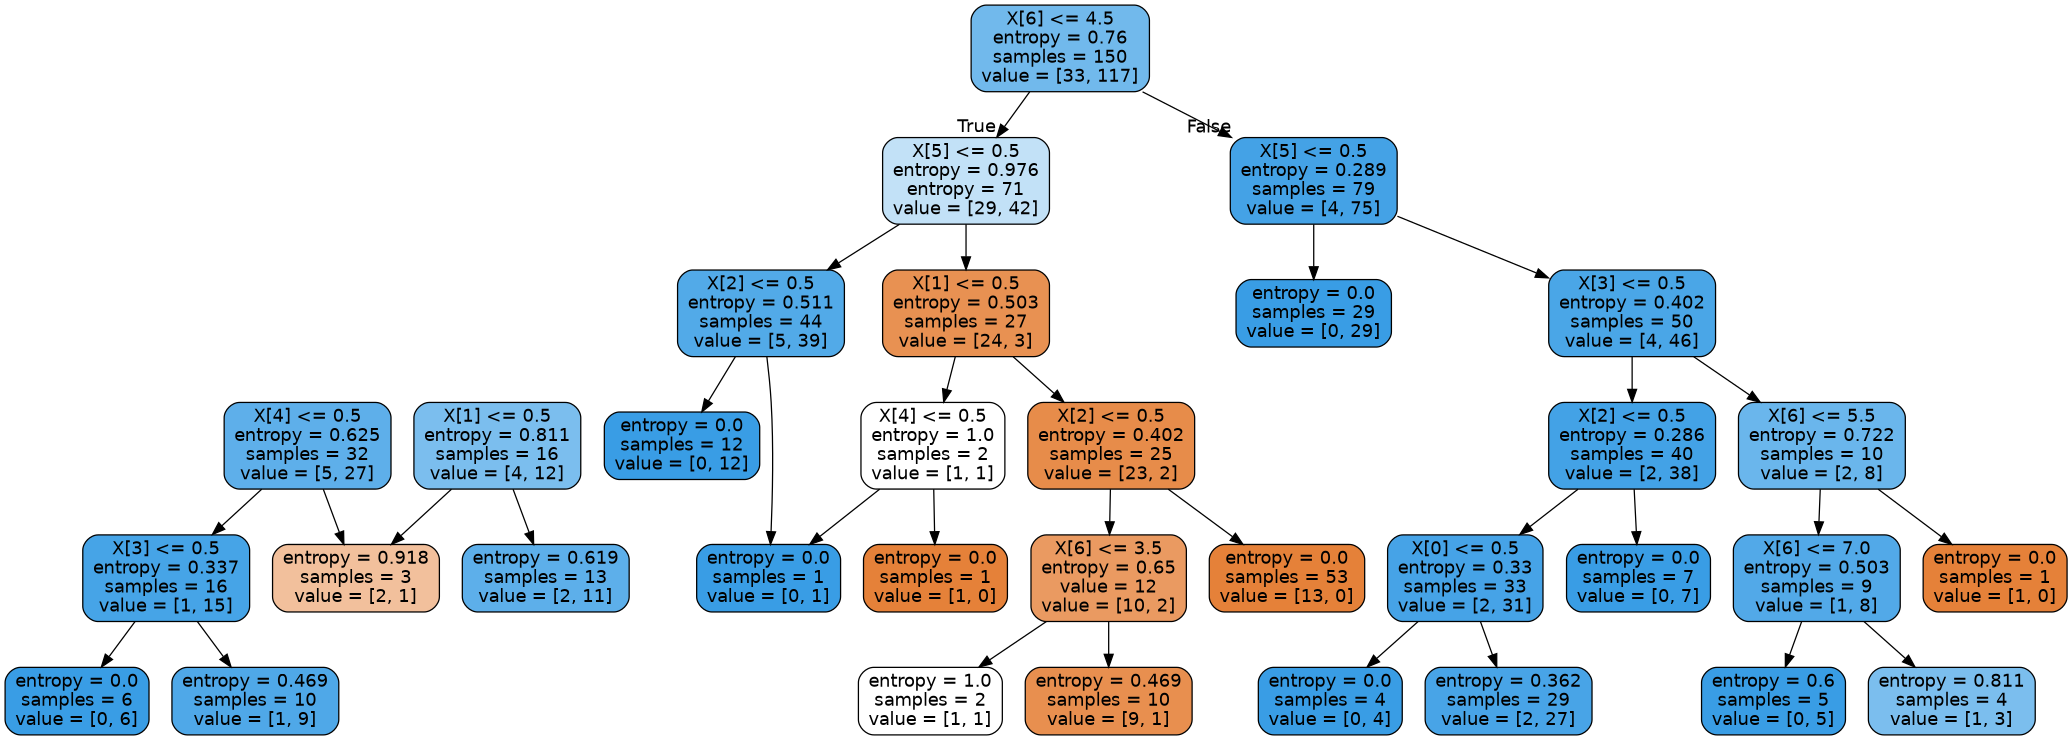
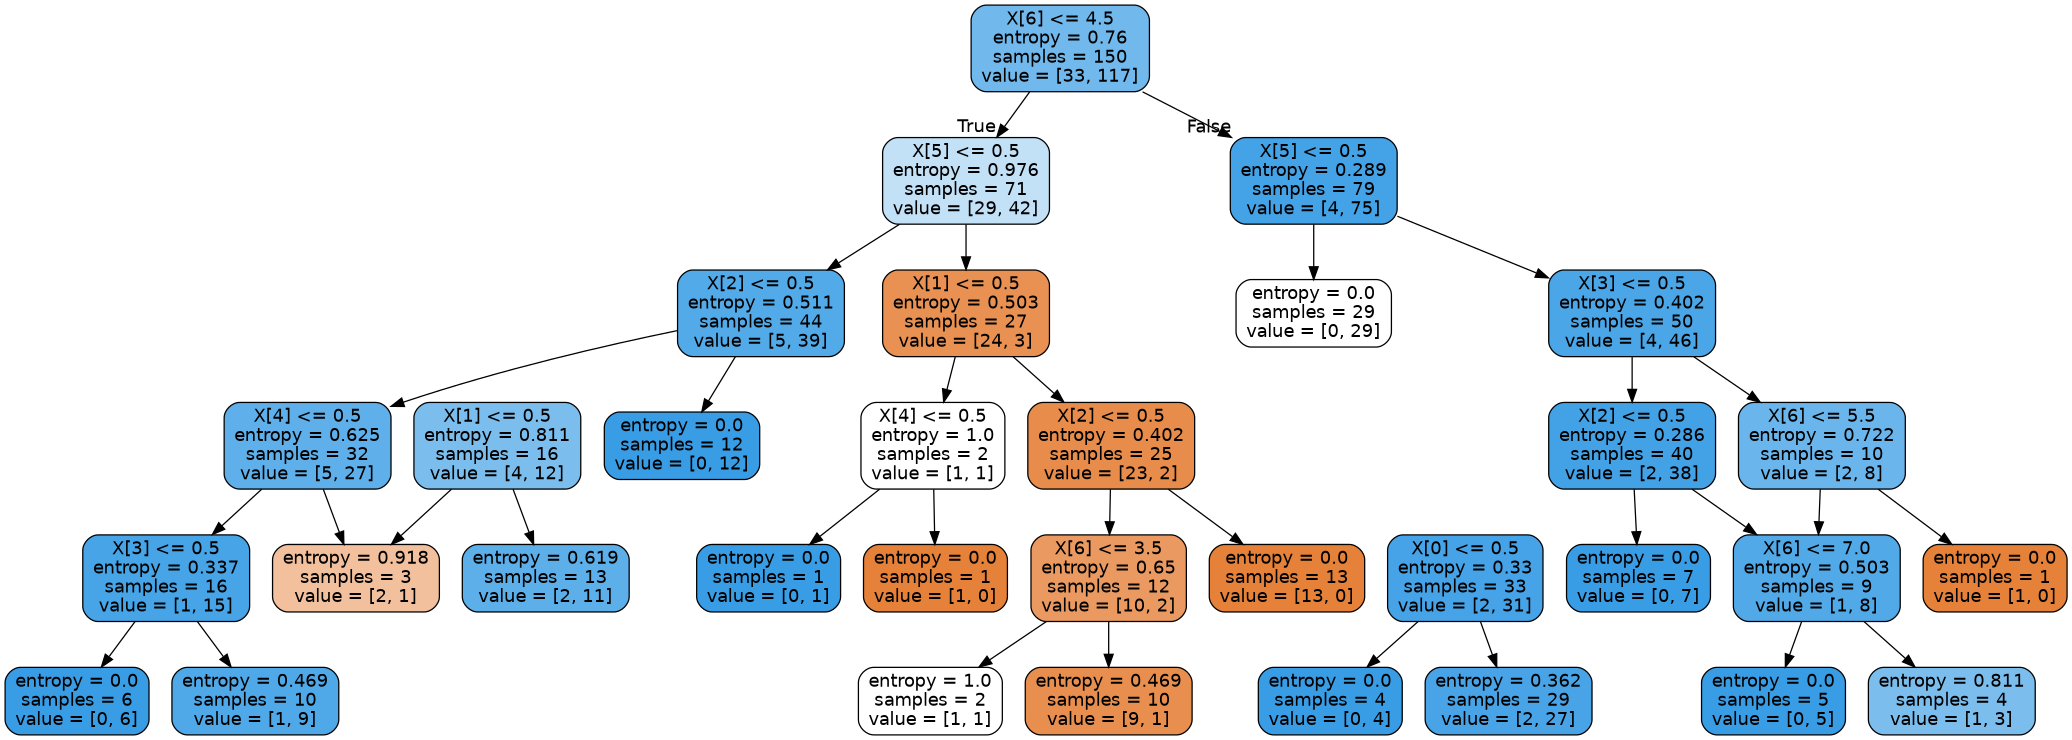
(966, 181) -> (966, 181)
(1314, 313) -> (1314, 313)
(773, 444) -> (539, 362)
(1554, 508) -> (1719, 508)
(1109, 578) -> (1109, 578)
(1287, 578) -> (1287, 578)
(1774, 701) -> (1774, 701)
